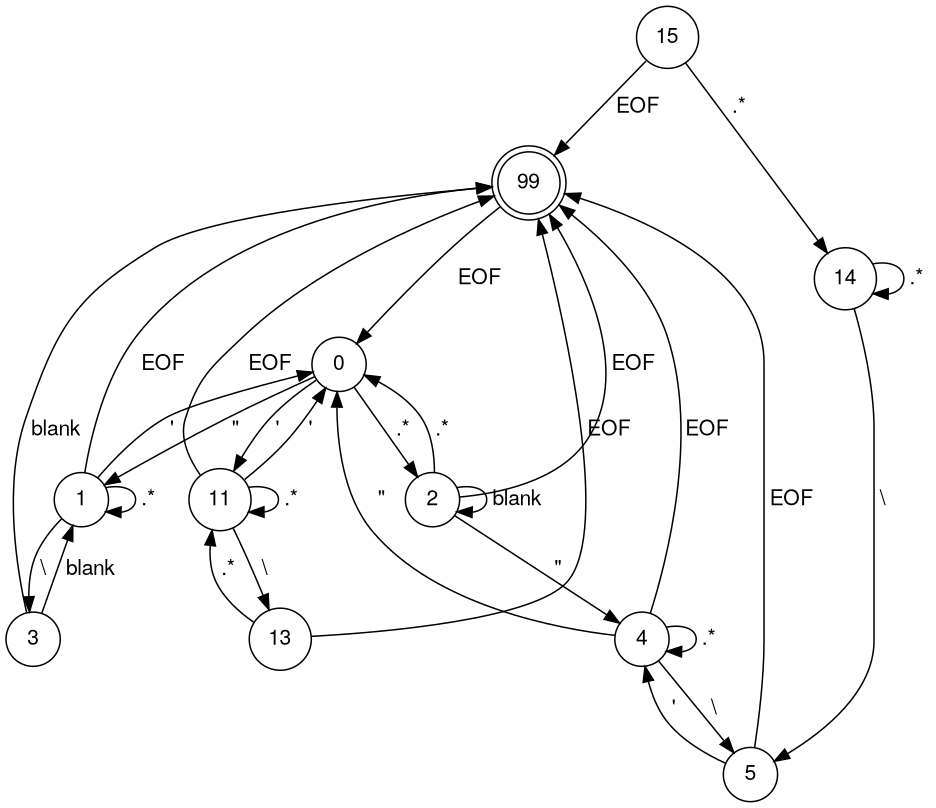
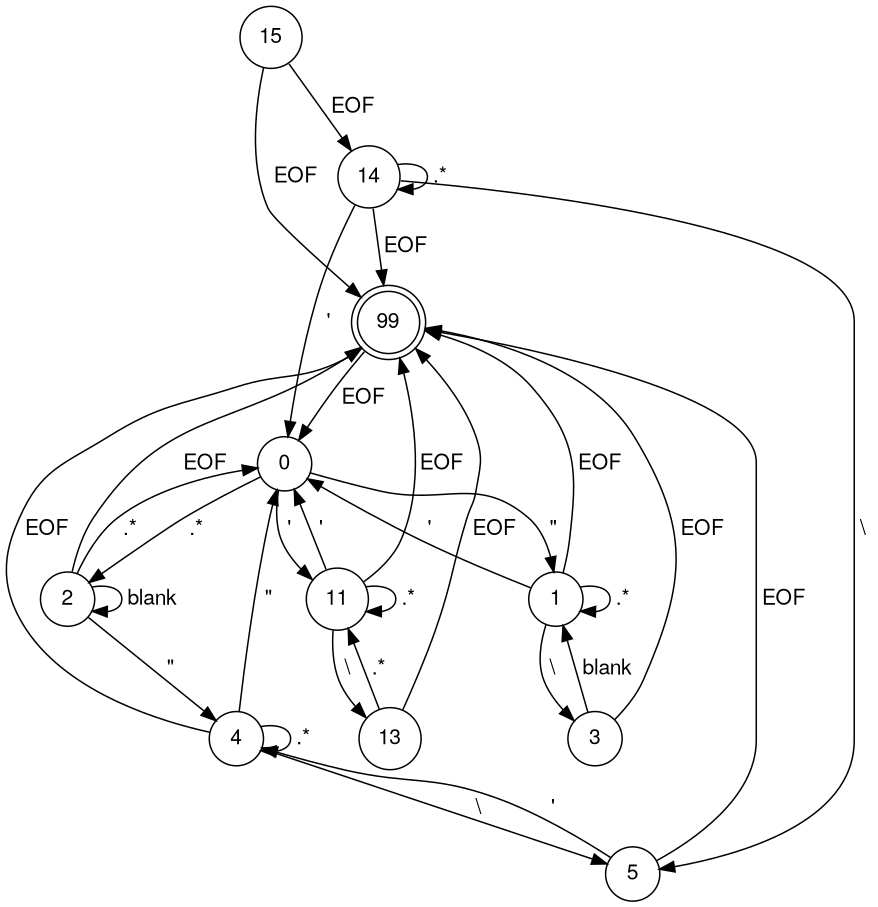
(739, 107) -> (353, 107)
none -> (377, 239)
none -> (313, 310)
(56, 430) -> (703, 529)
